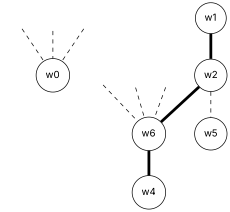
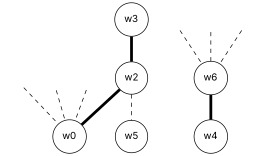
(211, 18) -> (132, 20)
(180, 104) -> (101, 107)
